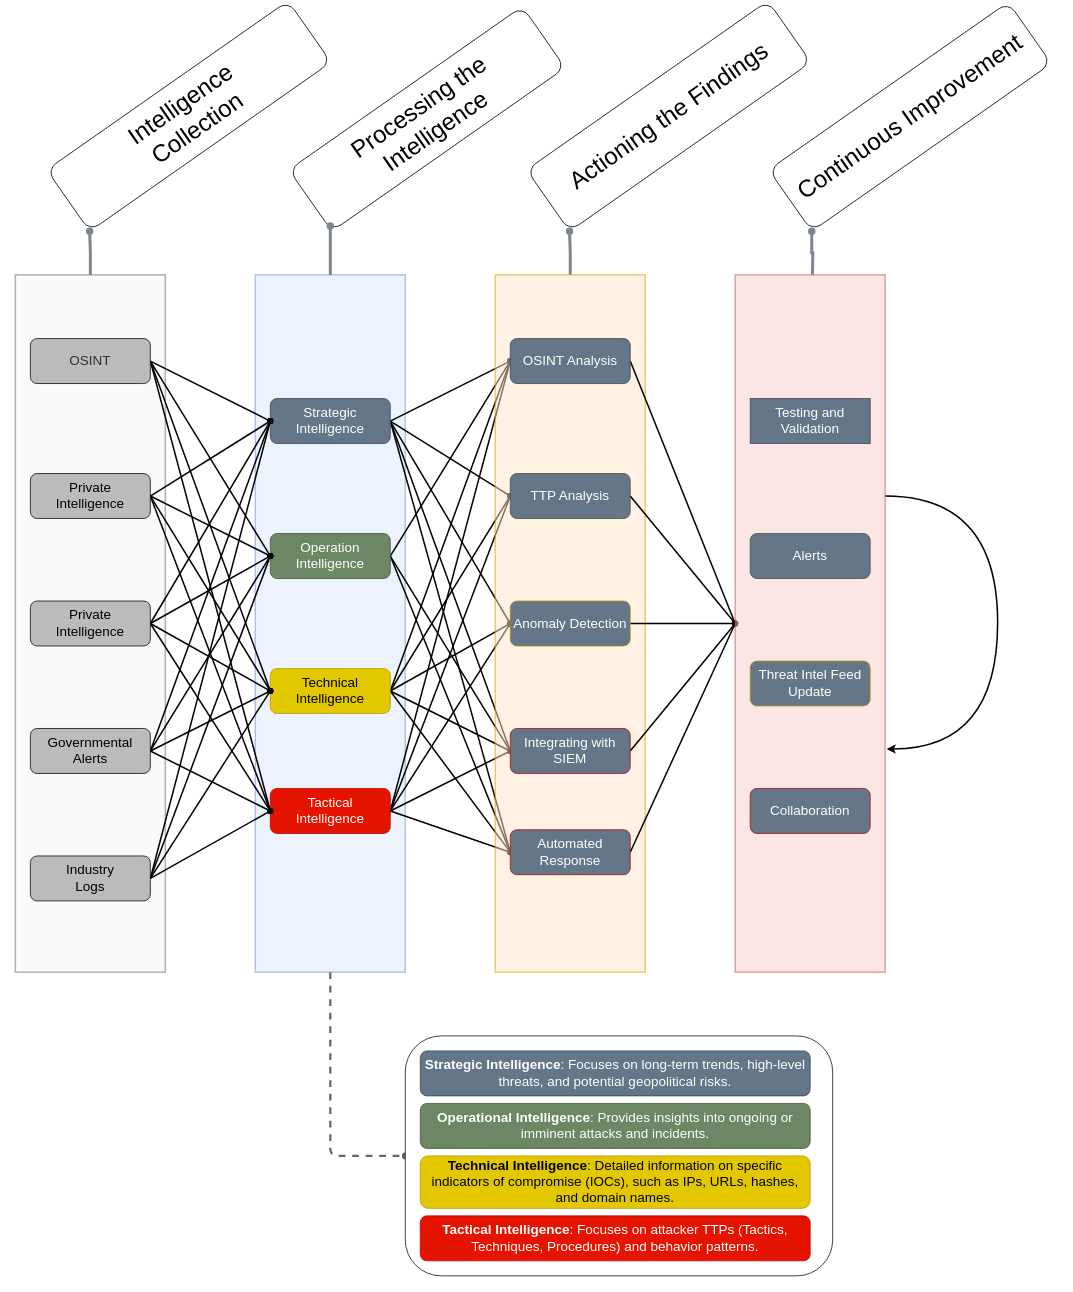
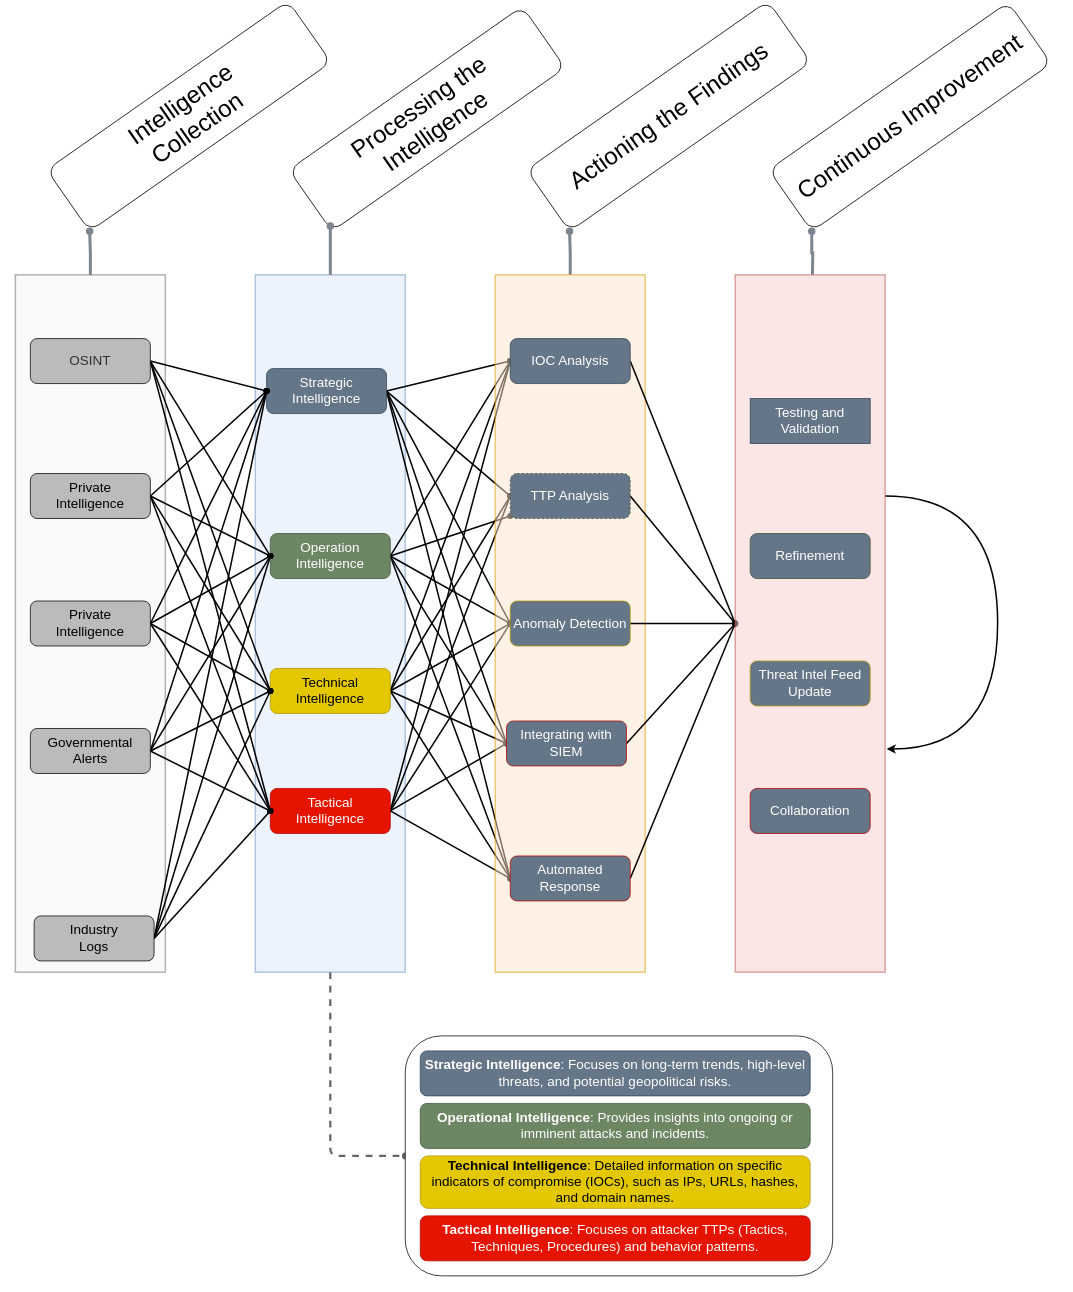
(570, 361) -> (570, 361)
(330, 421) -> (327, 391)
(570, 496) -> (570, 496)
none -> (443, 539)
(810, 556) -> (810, 556)
none -> (420, 573)
(570, 751) -> (567, 744)
(570, 852) -> (570, 879)
(90, 879) -> (94, 939)
